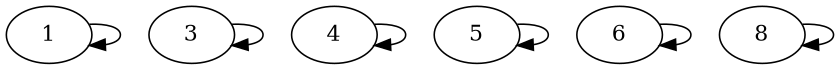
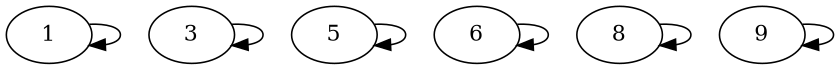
(334, 35) -> none
none -> (762, 35)
